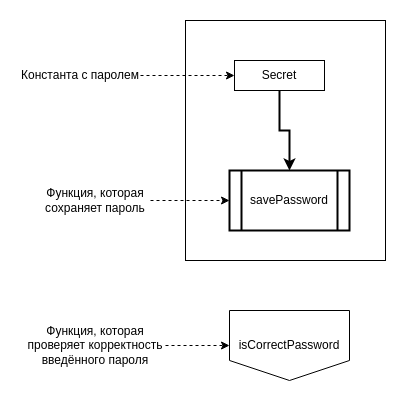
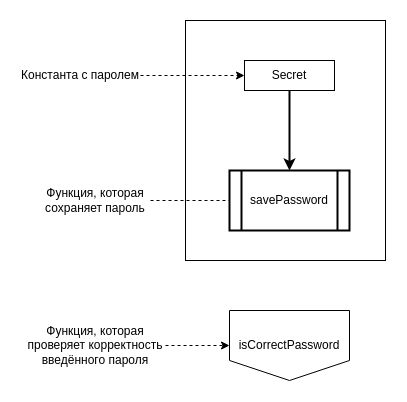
(280, 76) -> (290, 76)
(221, 201) -> (224, 201)
